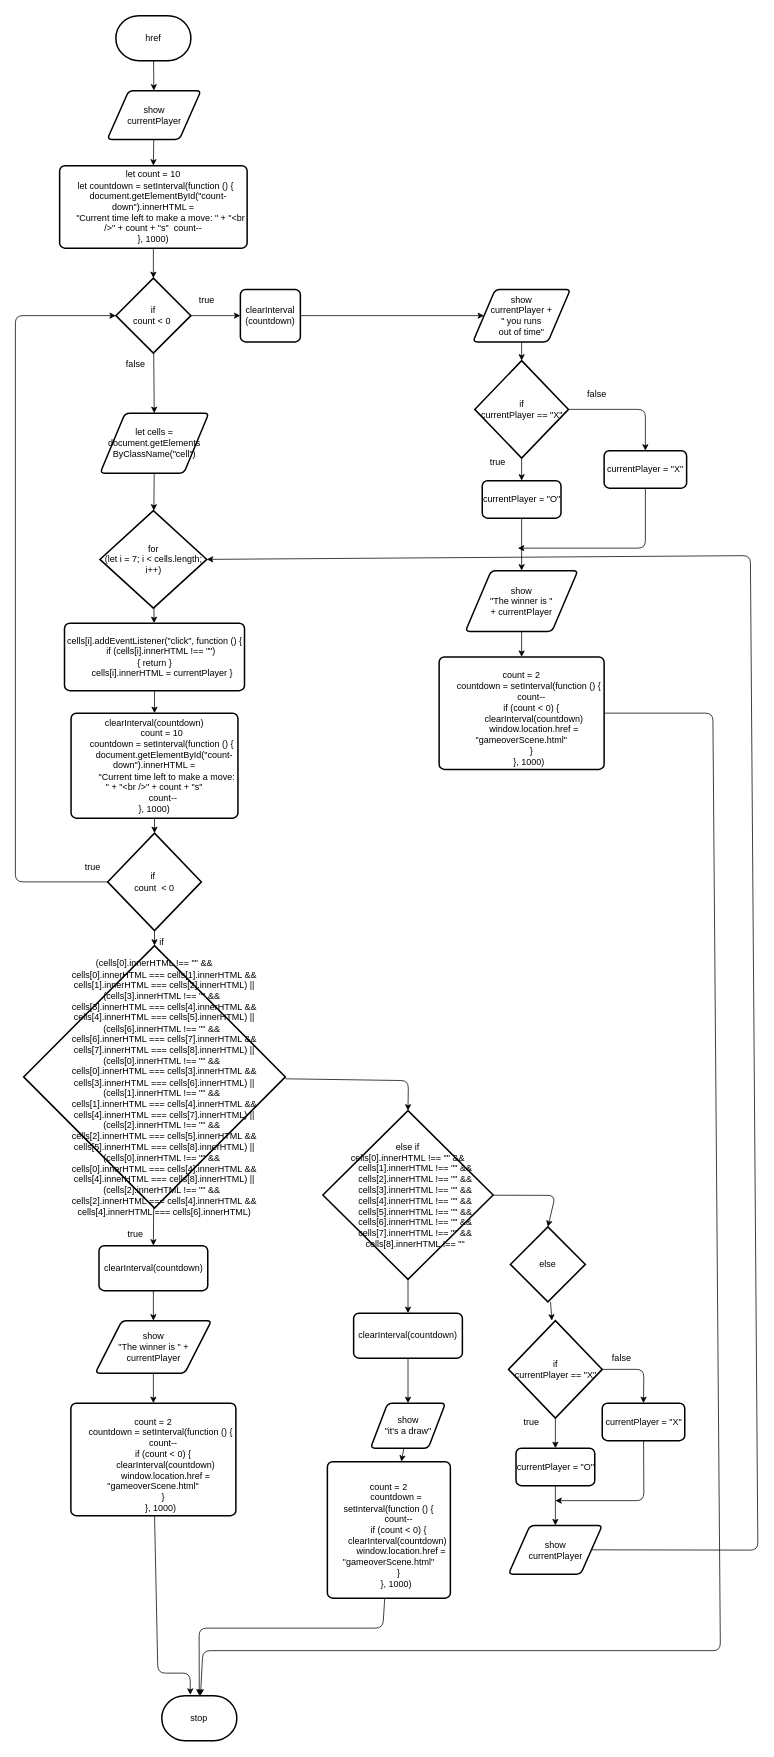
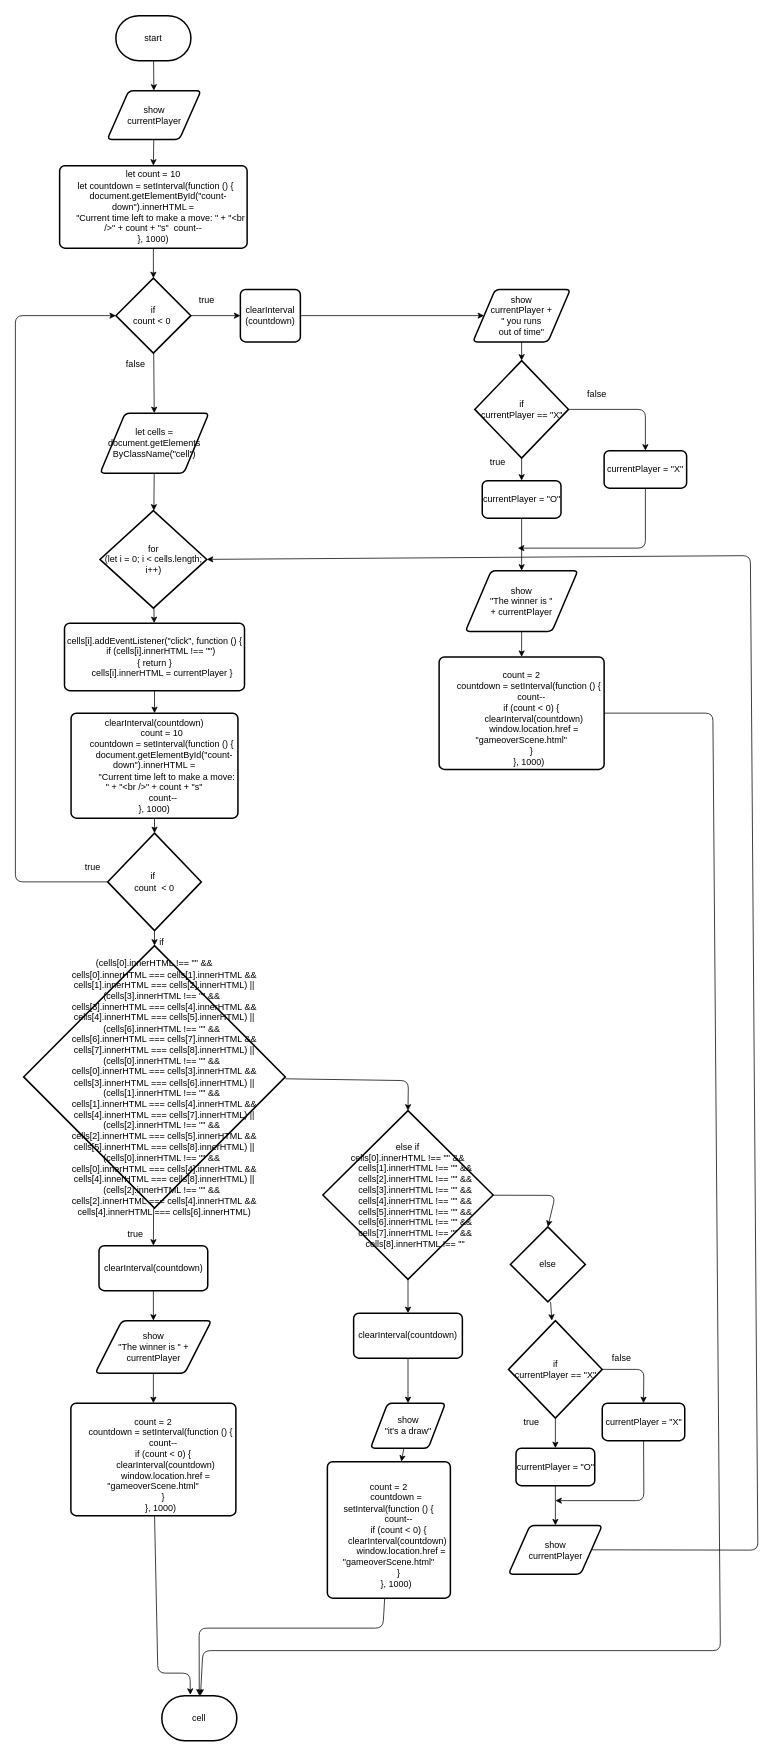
(153, 38) -> (153, 38)
(154, 559) -> (154, 559)
(199, 1718) -> (199, 1718)
